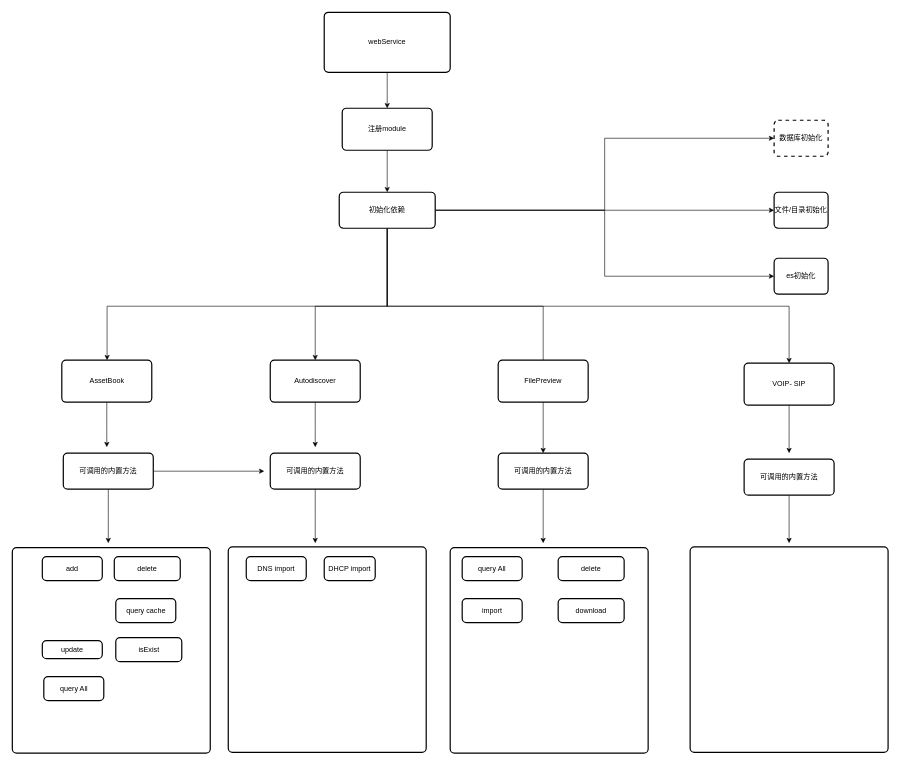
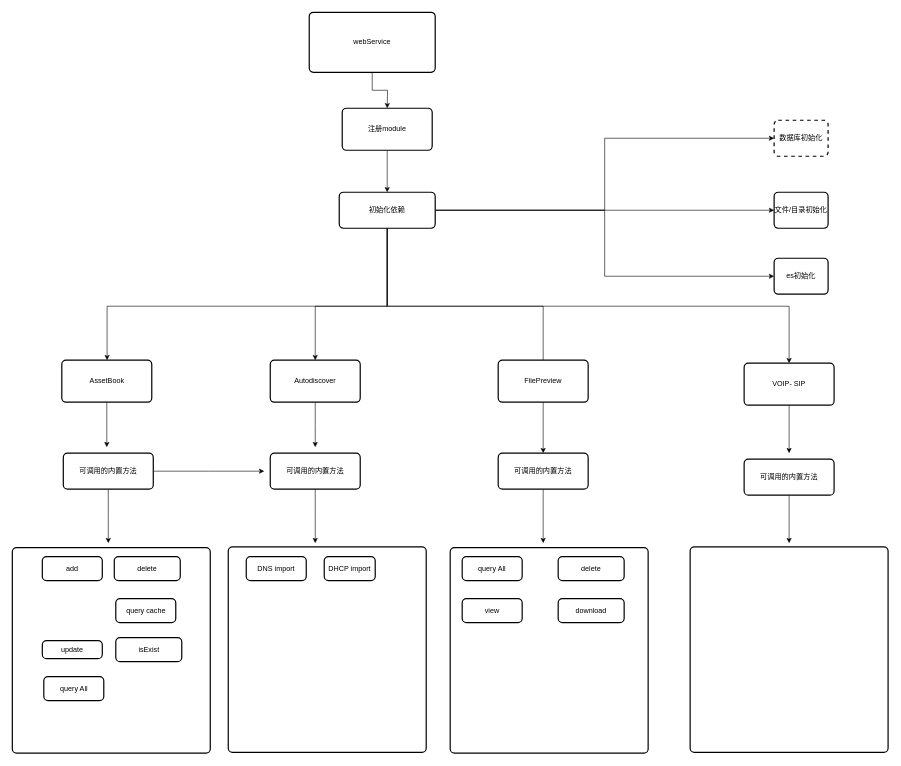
(387, 42) -> (372, 42)
(492, 611) -> (492, 611)
